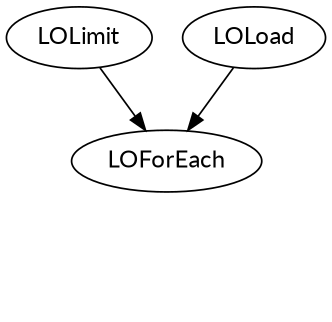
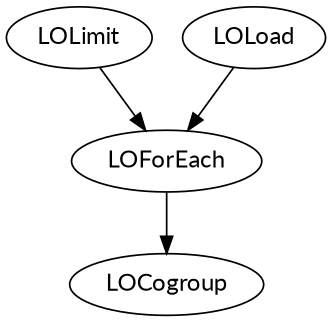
none -> (167, 285)
